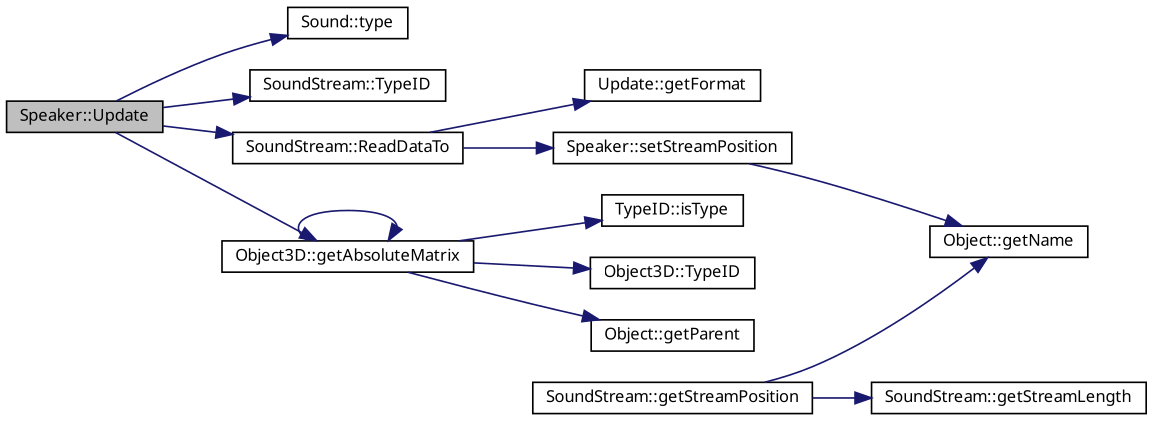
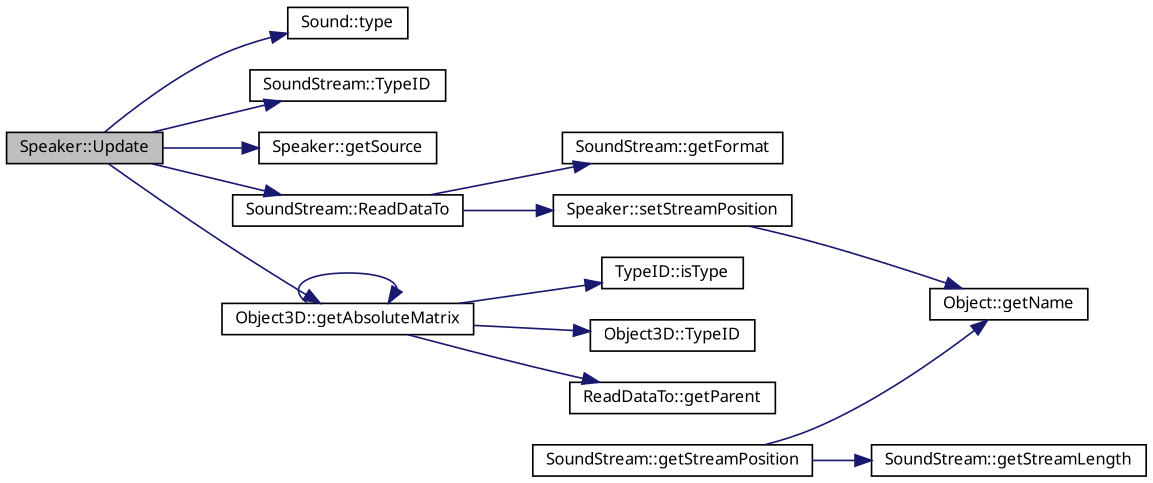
(673, 86) -> (673, 148)
none -> (348, 148)
(673, 335) -> (673, 398)
